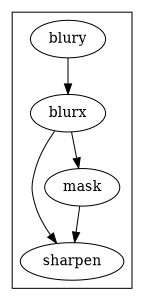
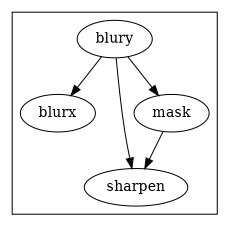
(74, 145) -> (140, 72)
(32, 183) -> (122, 108)
